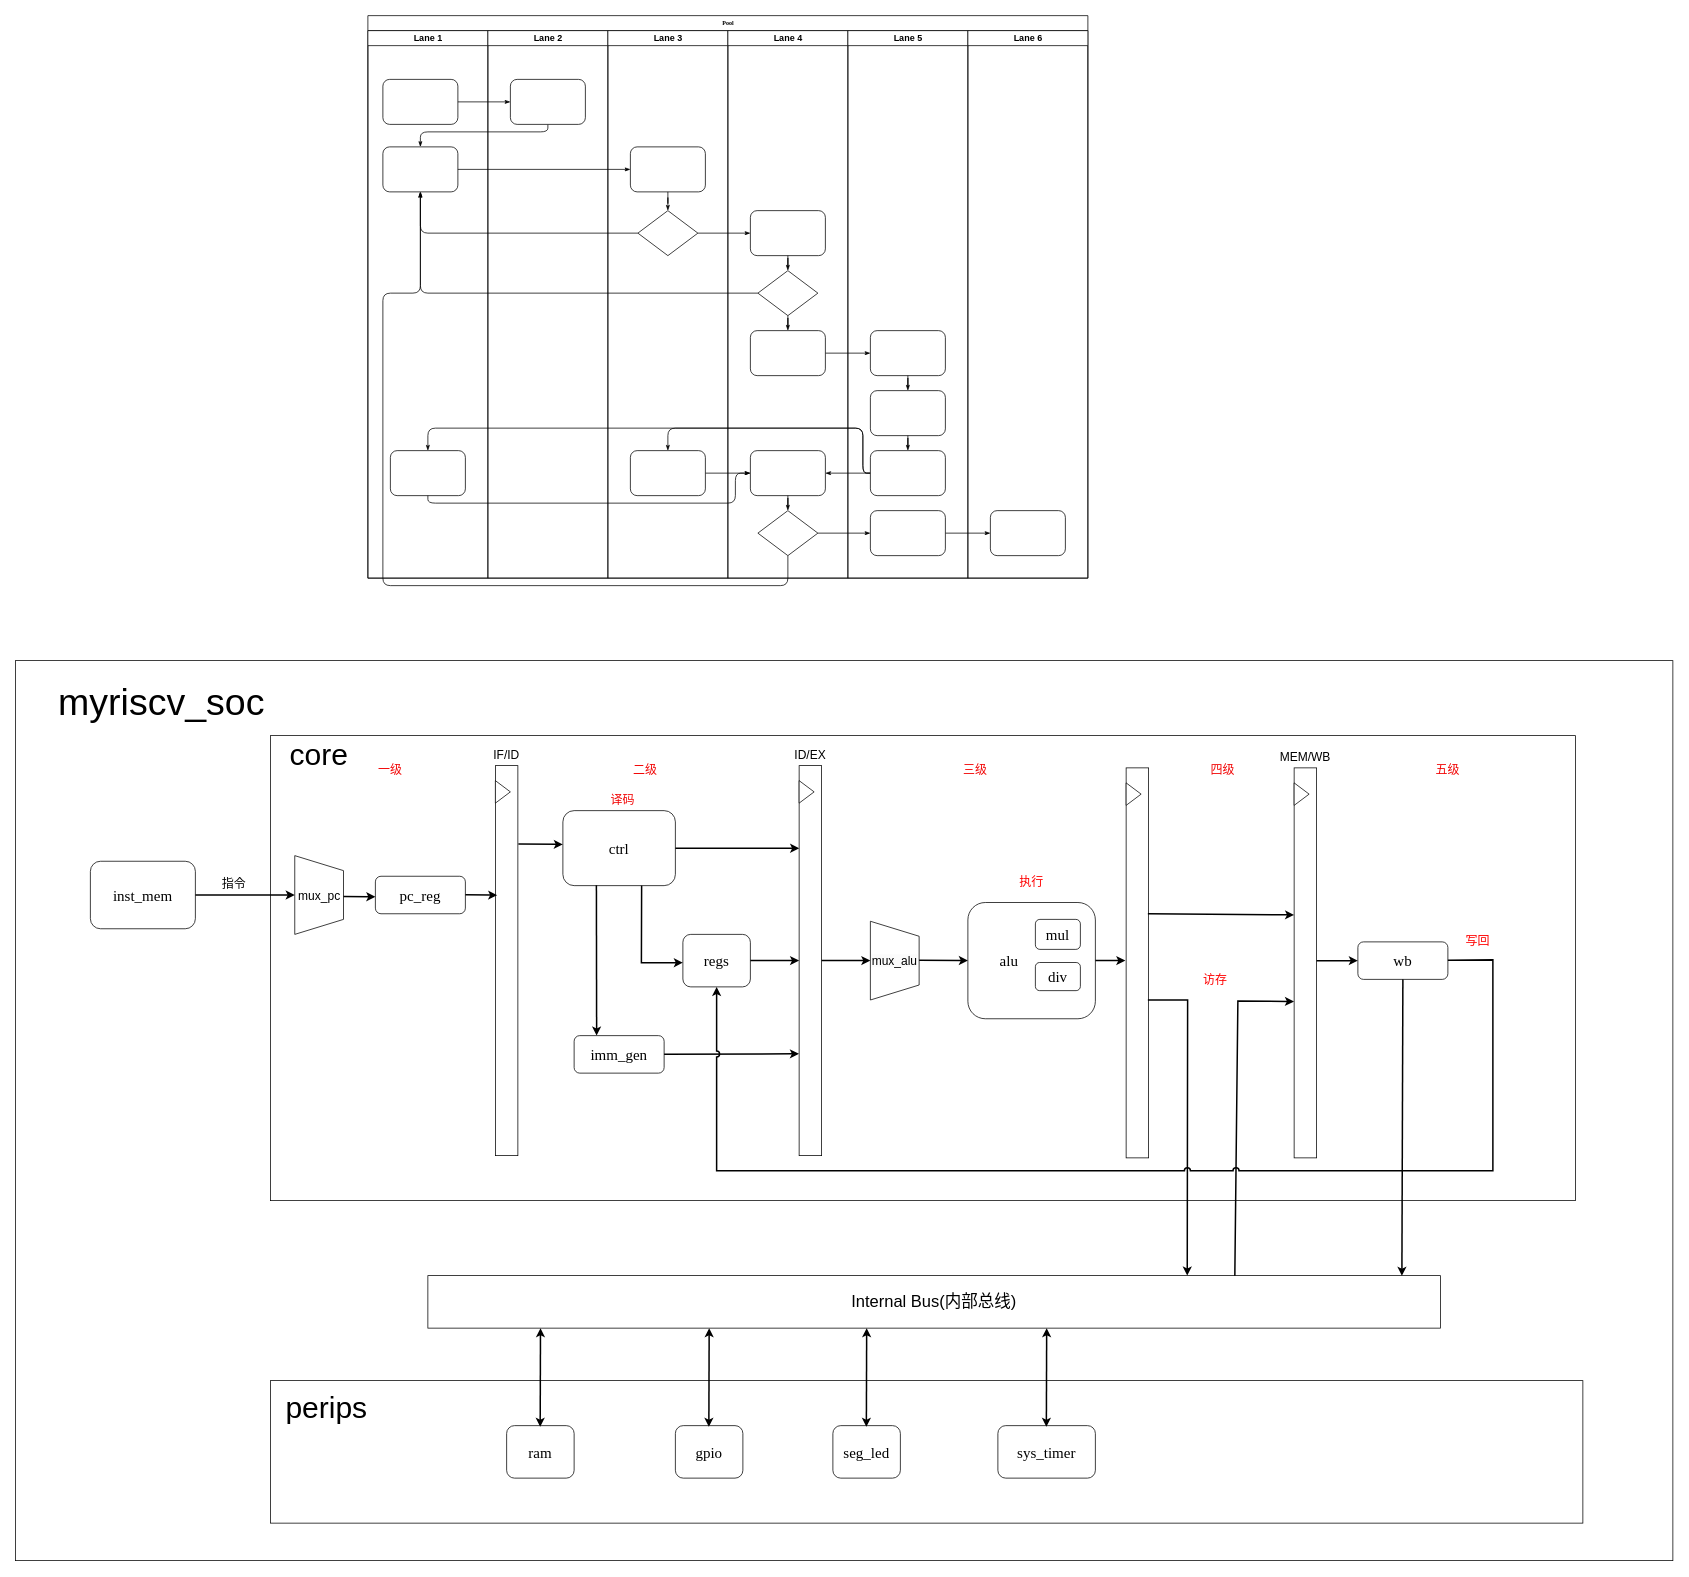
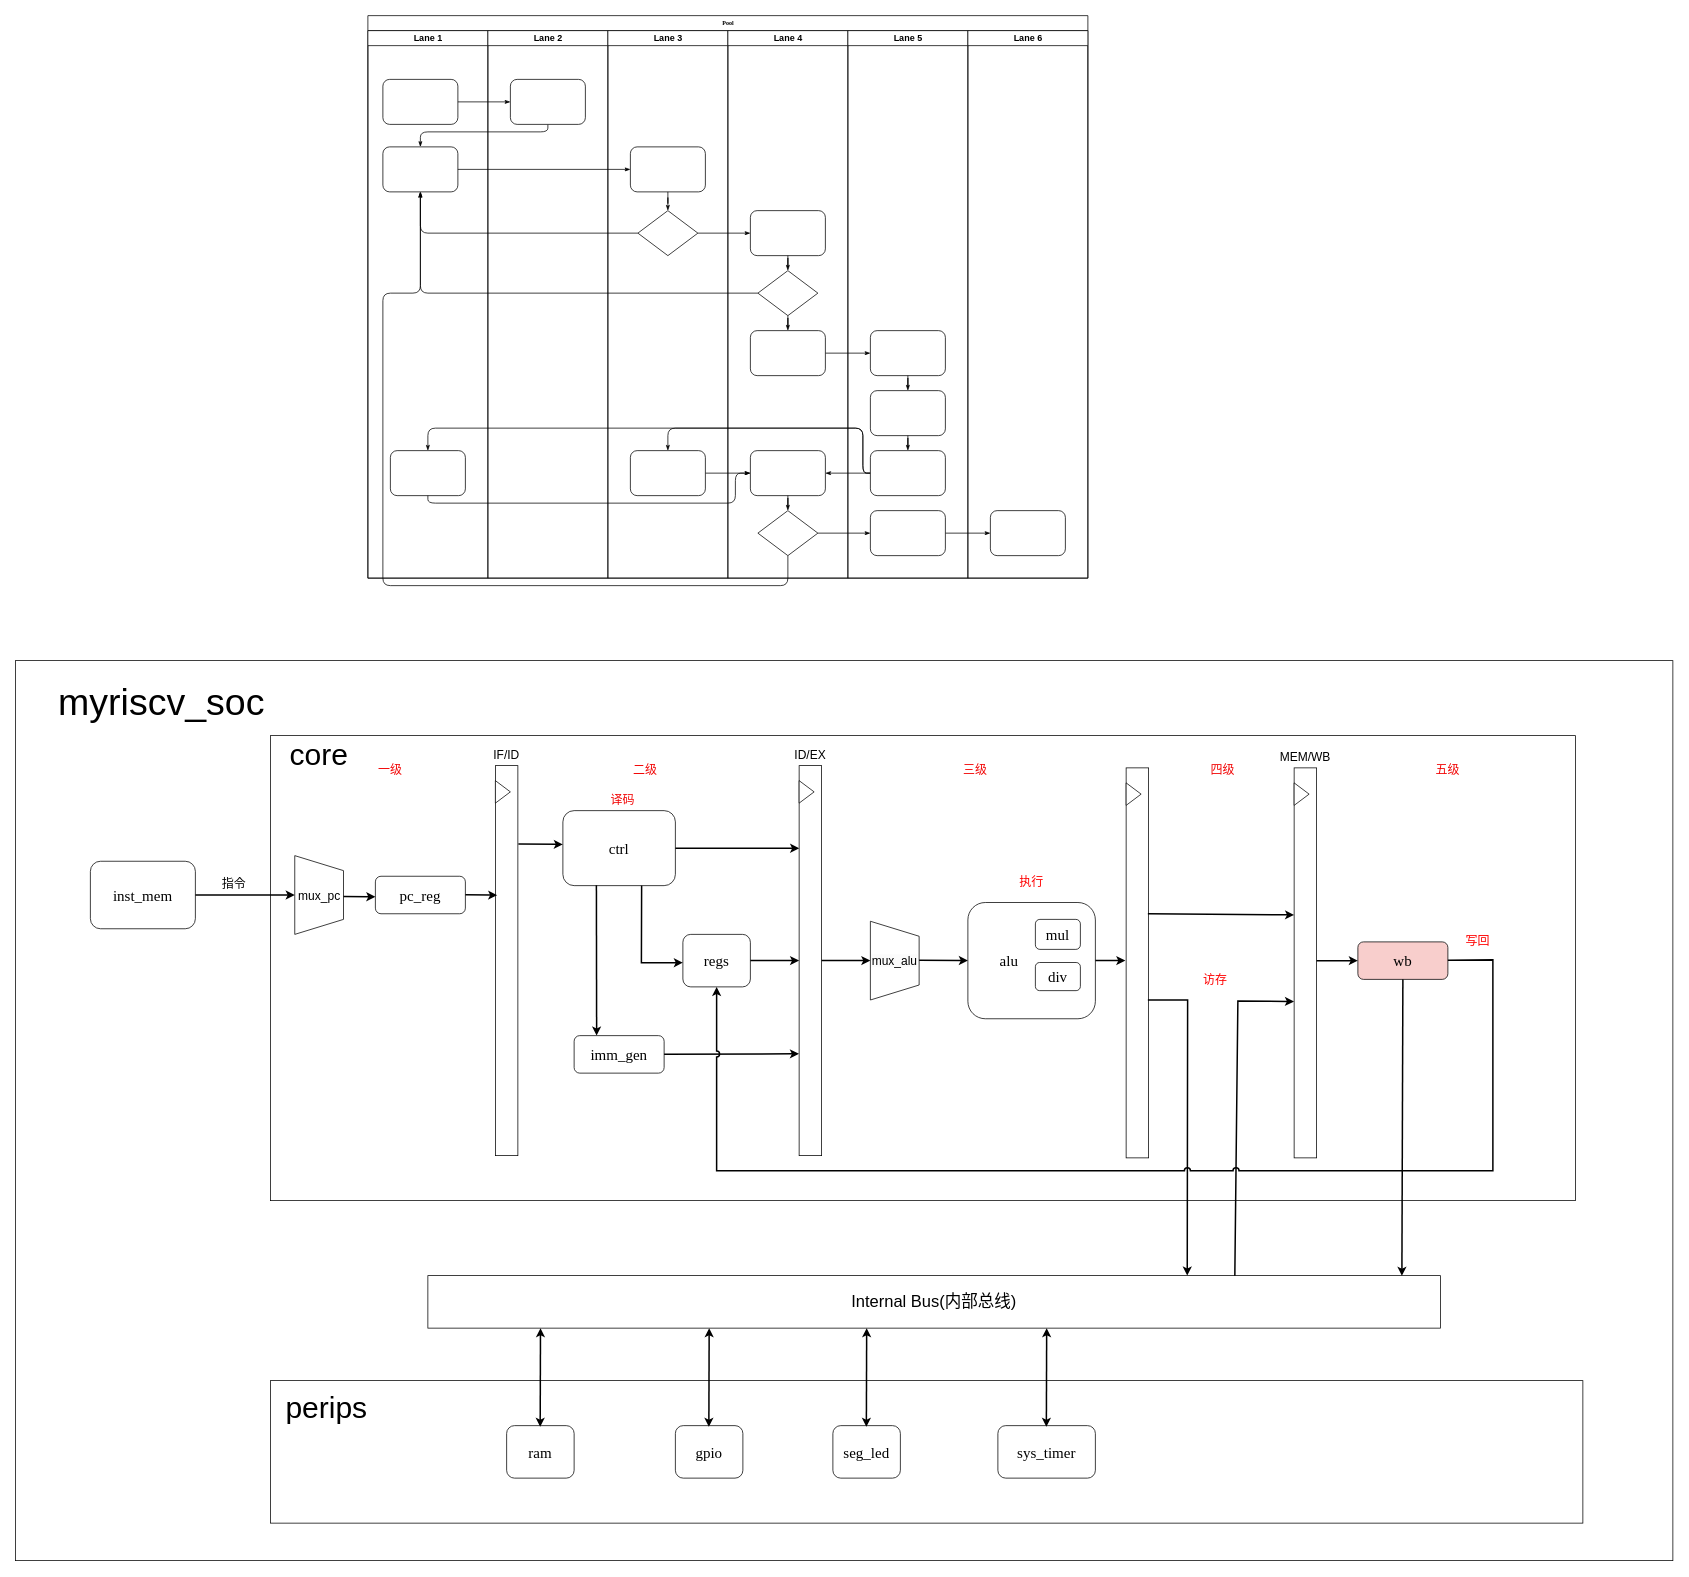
(1403, 960) -> (1403, 960)
